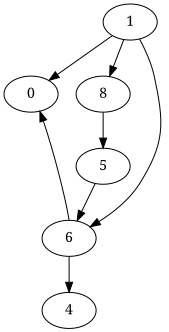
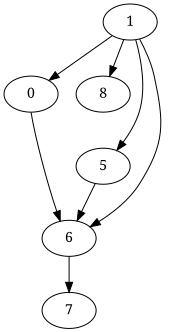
(103, 125) -> (143, 93)
(58, 170) -> (42, 162)
(69, 310) -> (69, 310)
